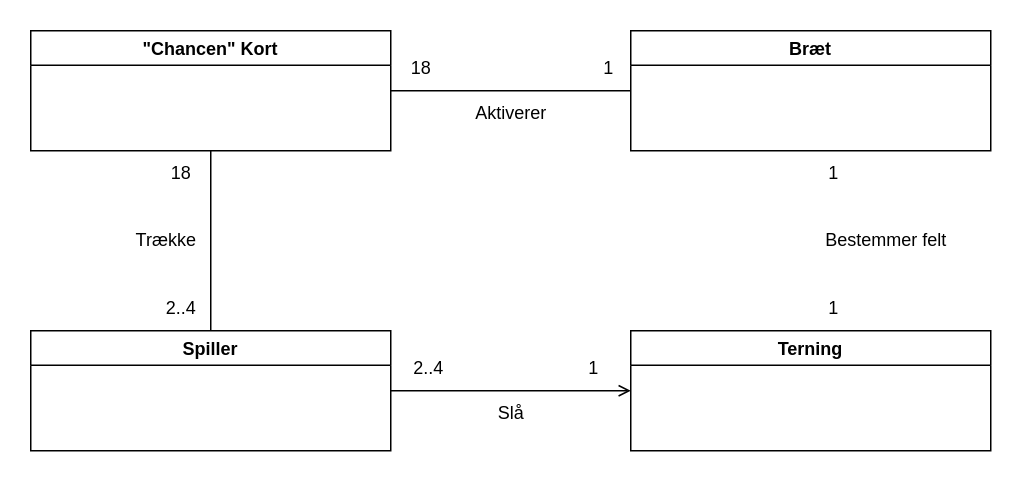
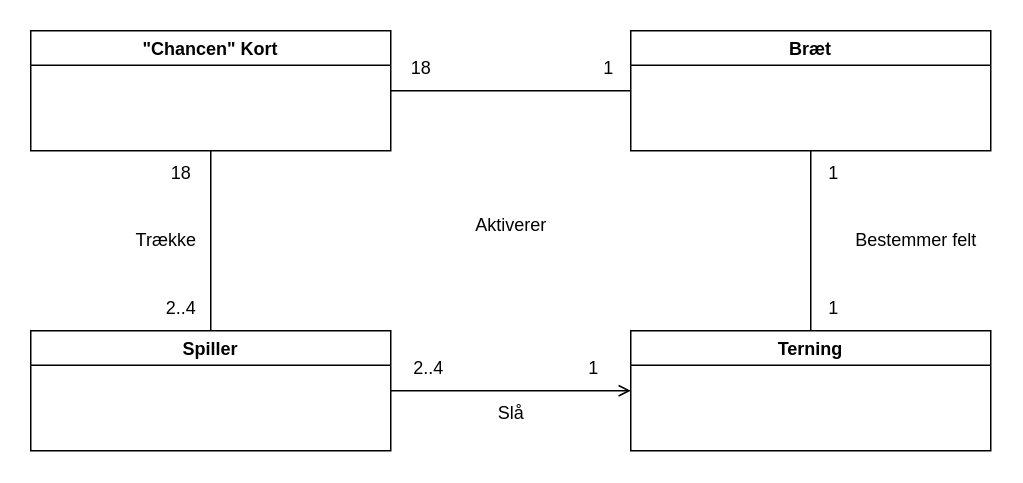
(511, 113) -> (511, 226)
(886, 241) -> (916, 241)
none -> (811, 242)
